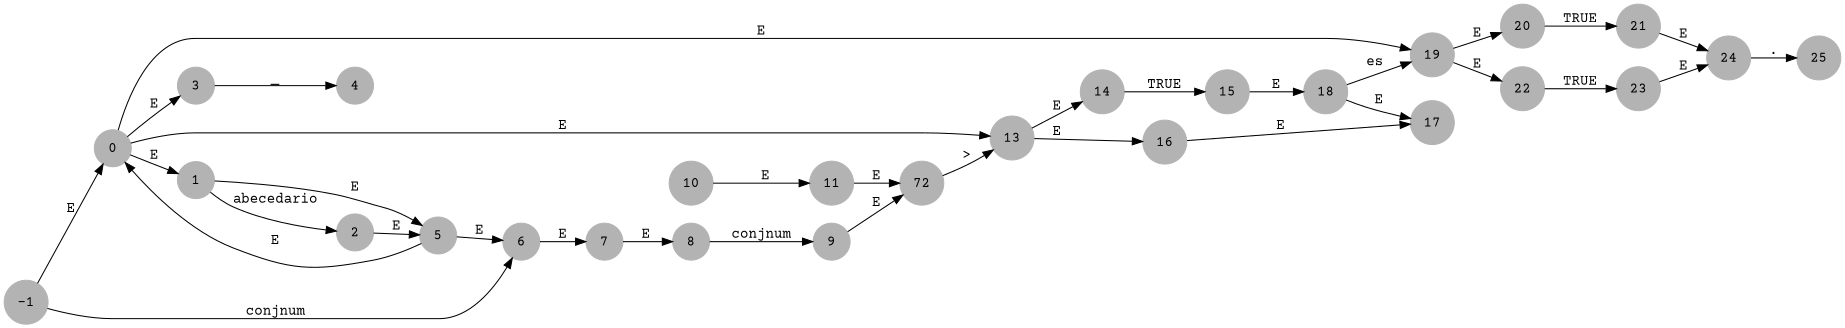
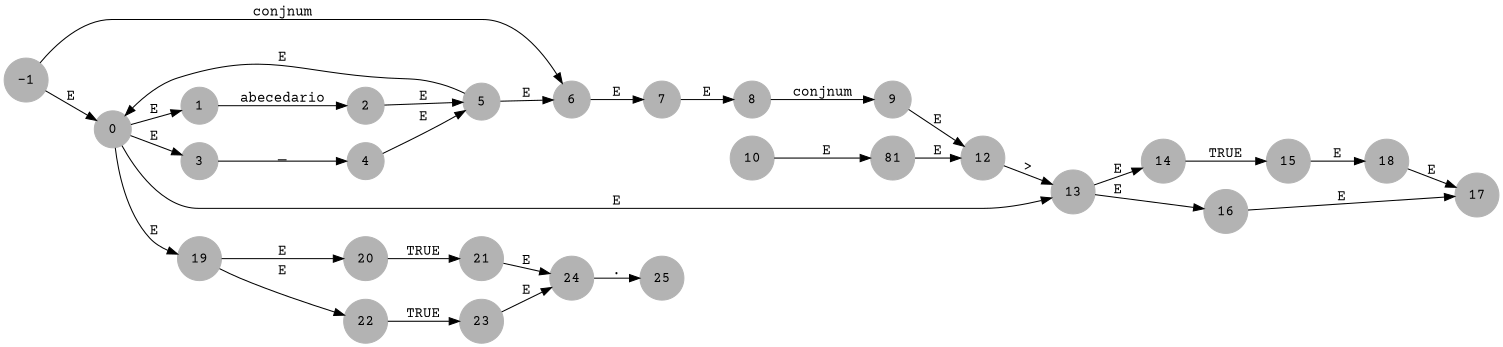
(1374, 75) -> none
(832, 183) -> (893, 158)
(922, 183) -> (983, 158)
(316, 191) -> (420, 135)
